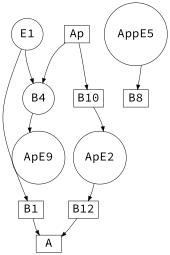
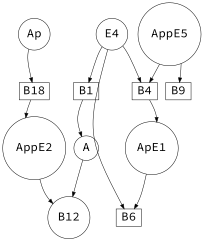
(27, 34) -> (112, 34)
(77, 34) -> (34, 34)
(51, 59) -> (156, 71)
(38, 98) -> (145, 91)
(89, 98) -> (34, 91)
(136, 98) -> (178, 91)
(38, 158) -> (152, 148)
(100, 158) -> (34, 148)
(83, 210) -> (69, 218)
none -> (129, 218)
(71, 226) -> (78, 176)
(49, 244) -> (86, 148)
